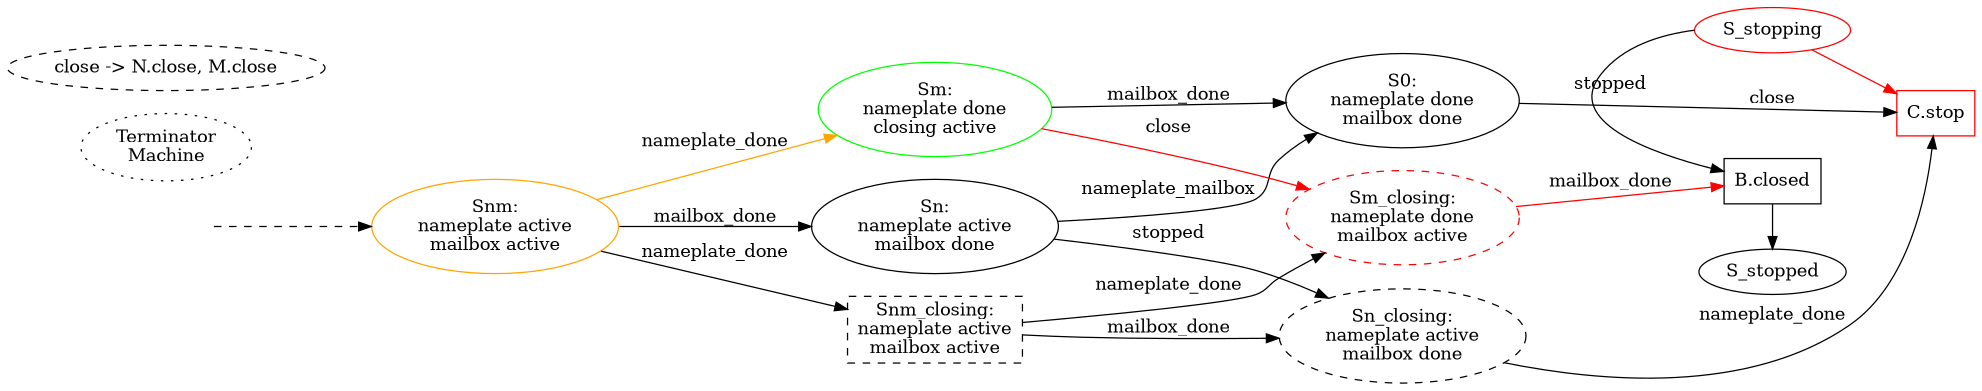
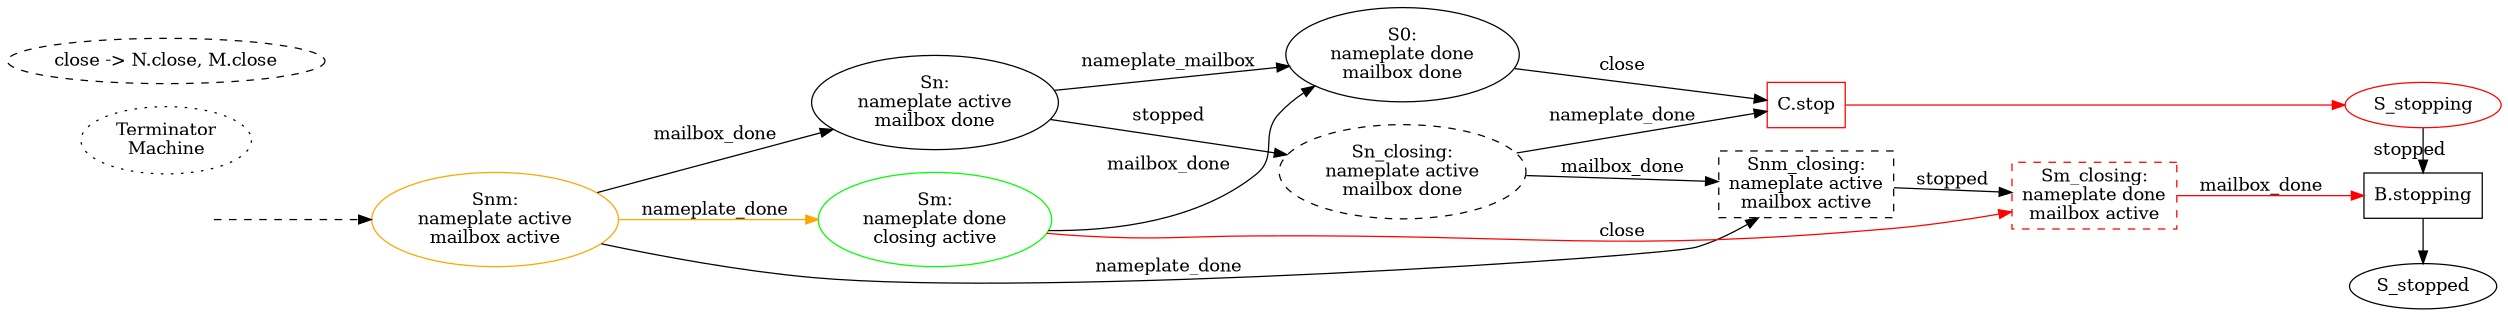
(1849, 69) -> (2089, 105)
(1772, 181) -> (2423, 196)
(1403, 218) -> (2094, 196)
(1169, 285) -> (1953, 180)
(1144, 338) -> (1616, 178)
